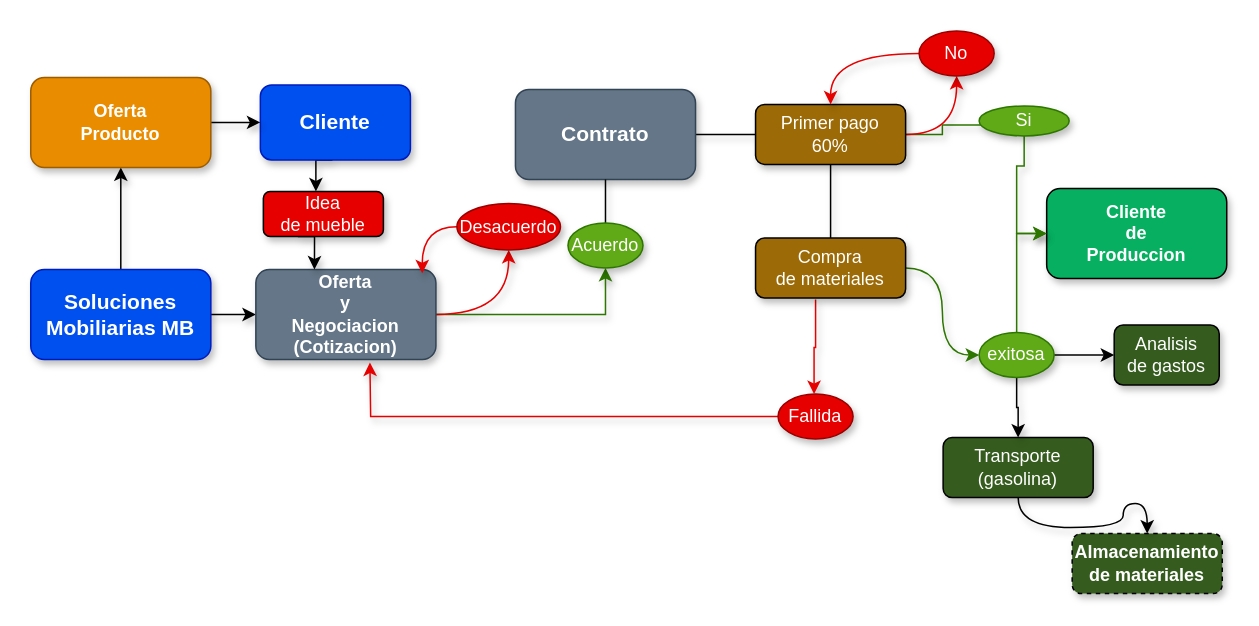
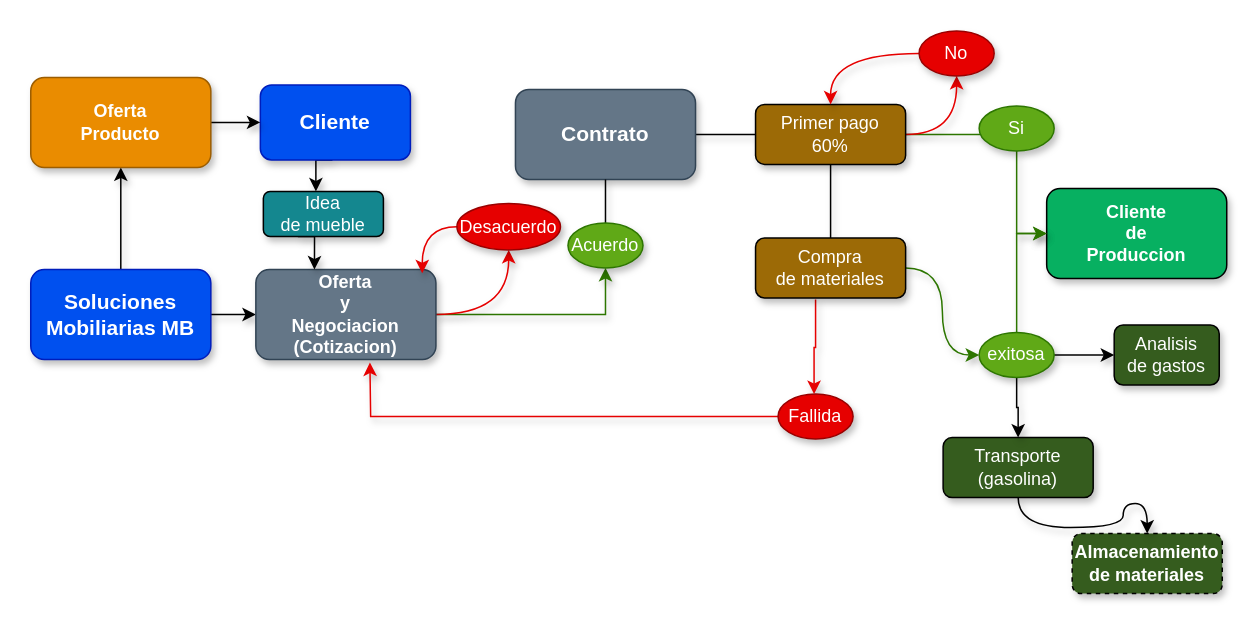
(1024, 121) -> (1016, 128)
(323, 214) -> (323, 214)
